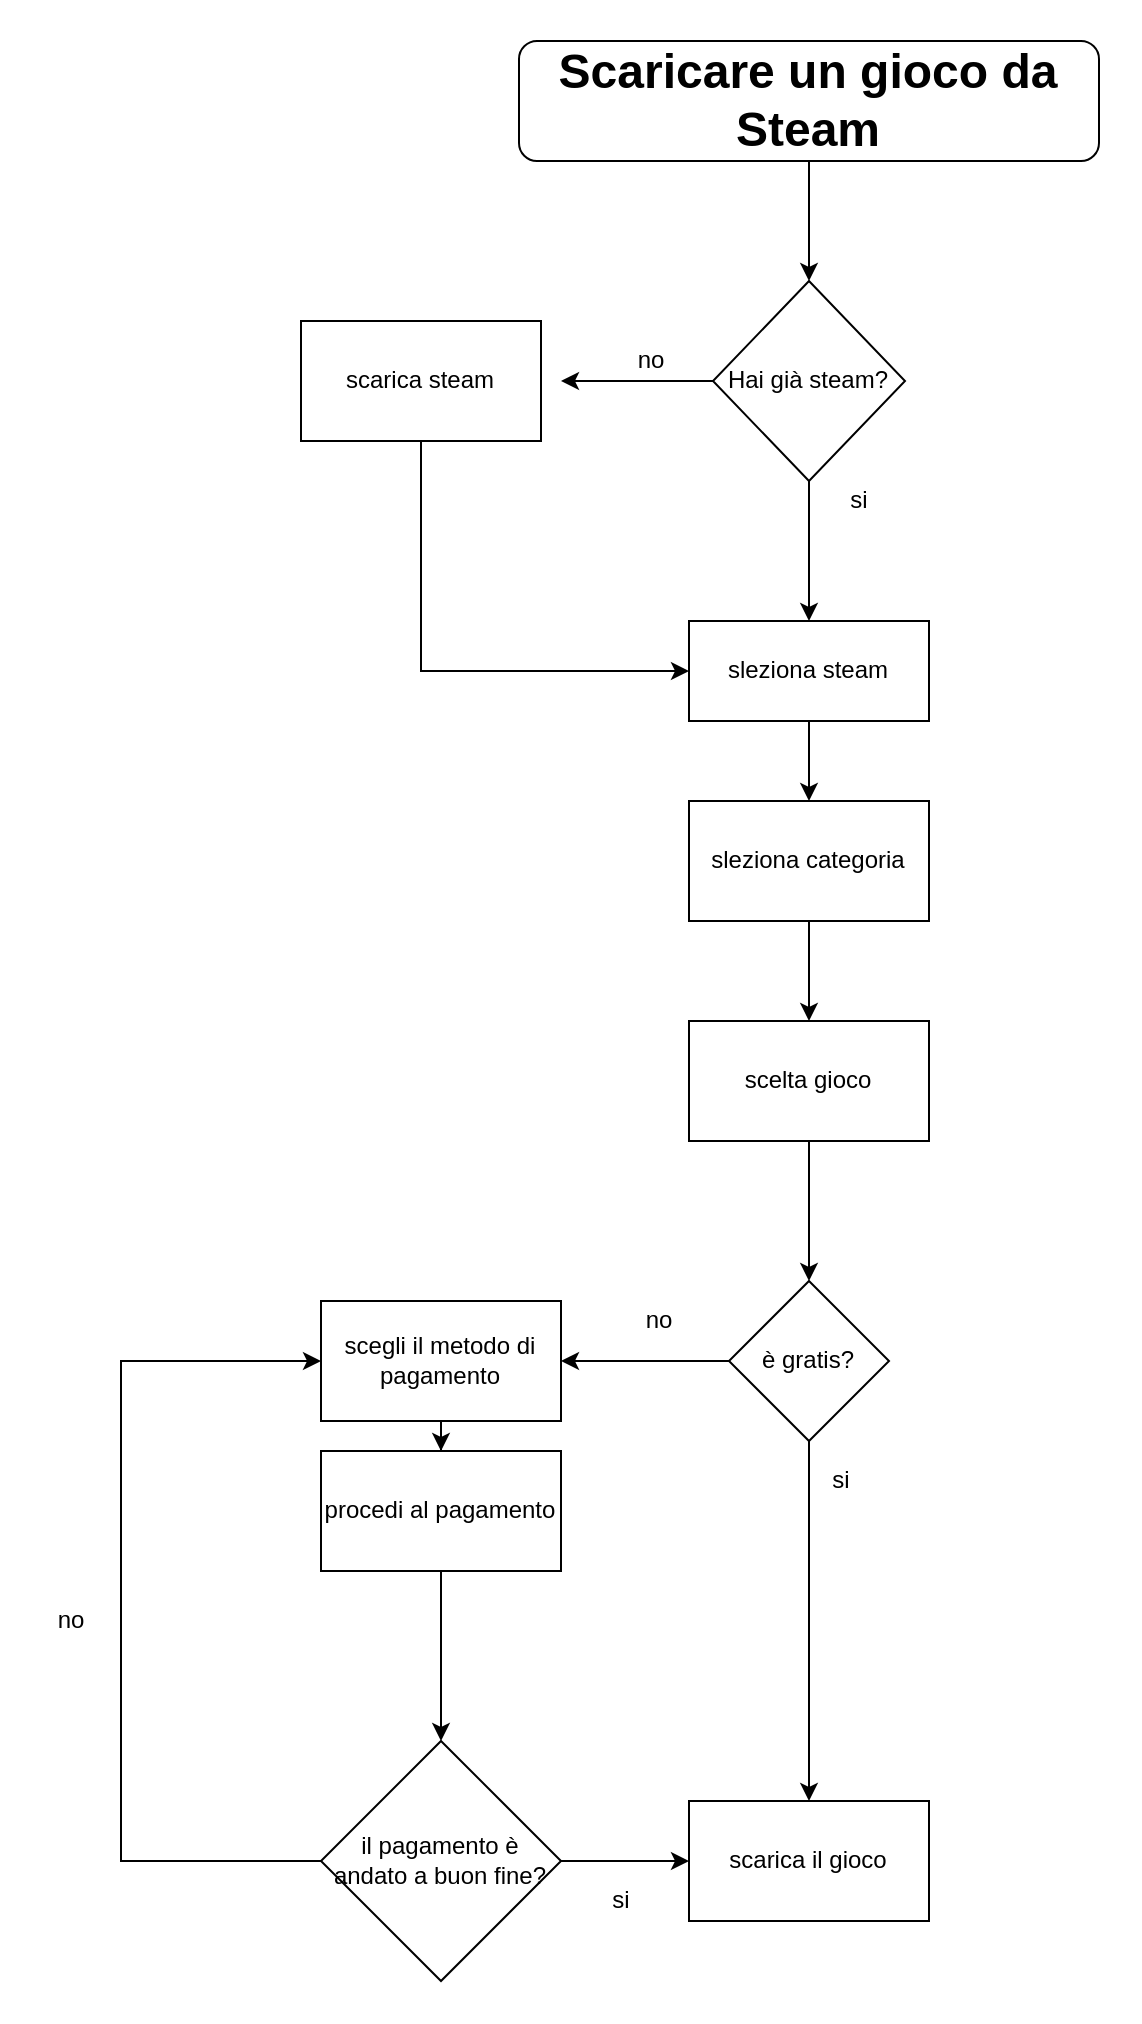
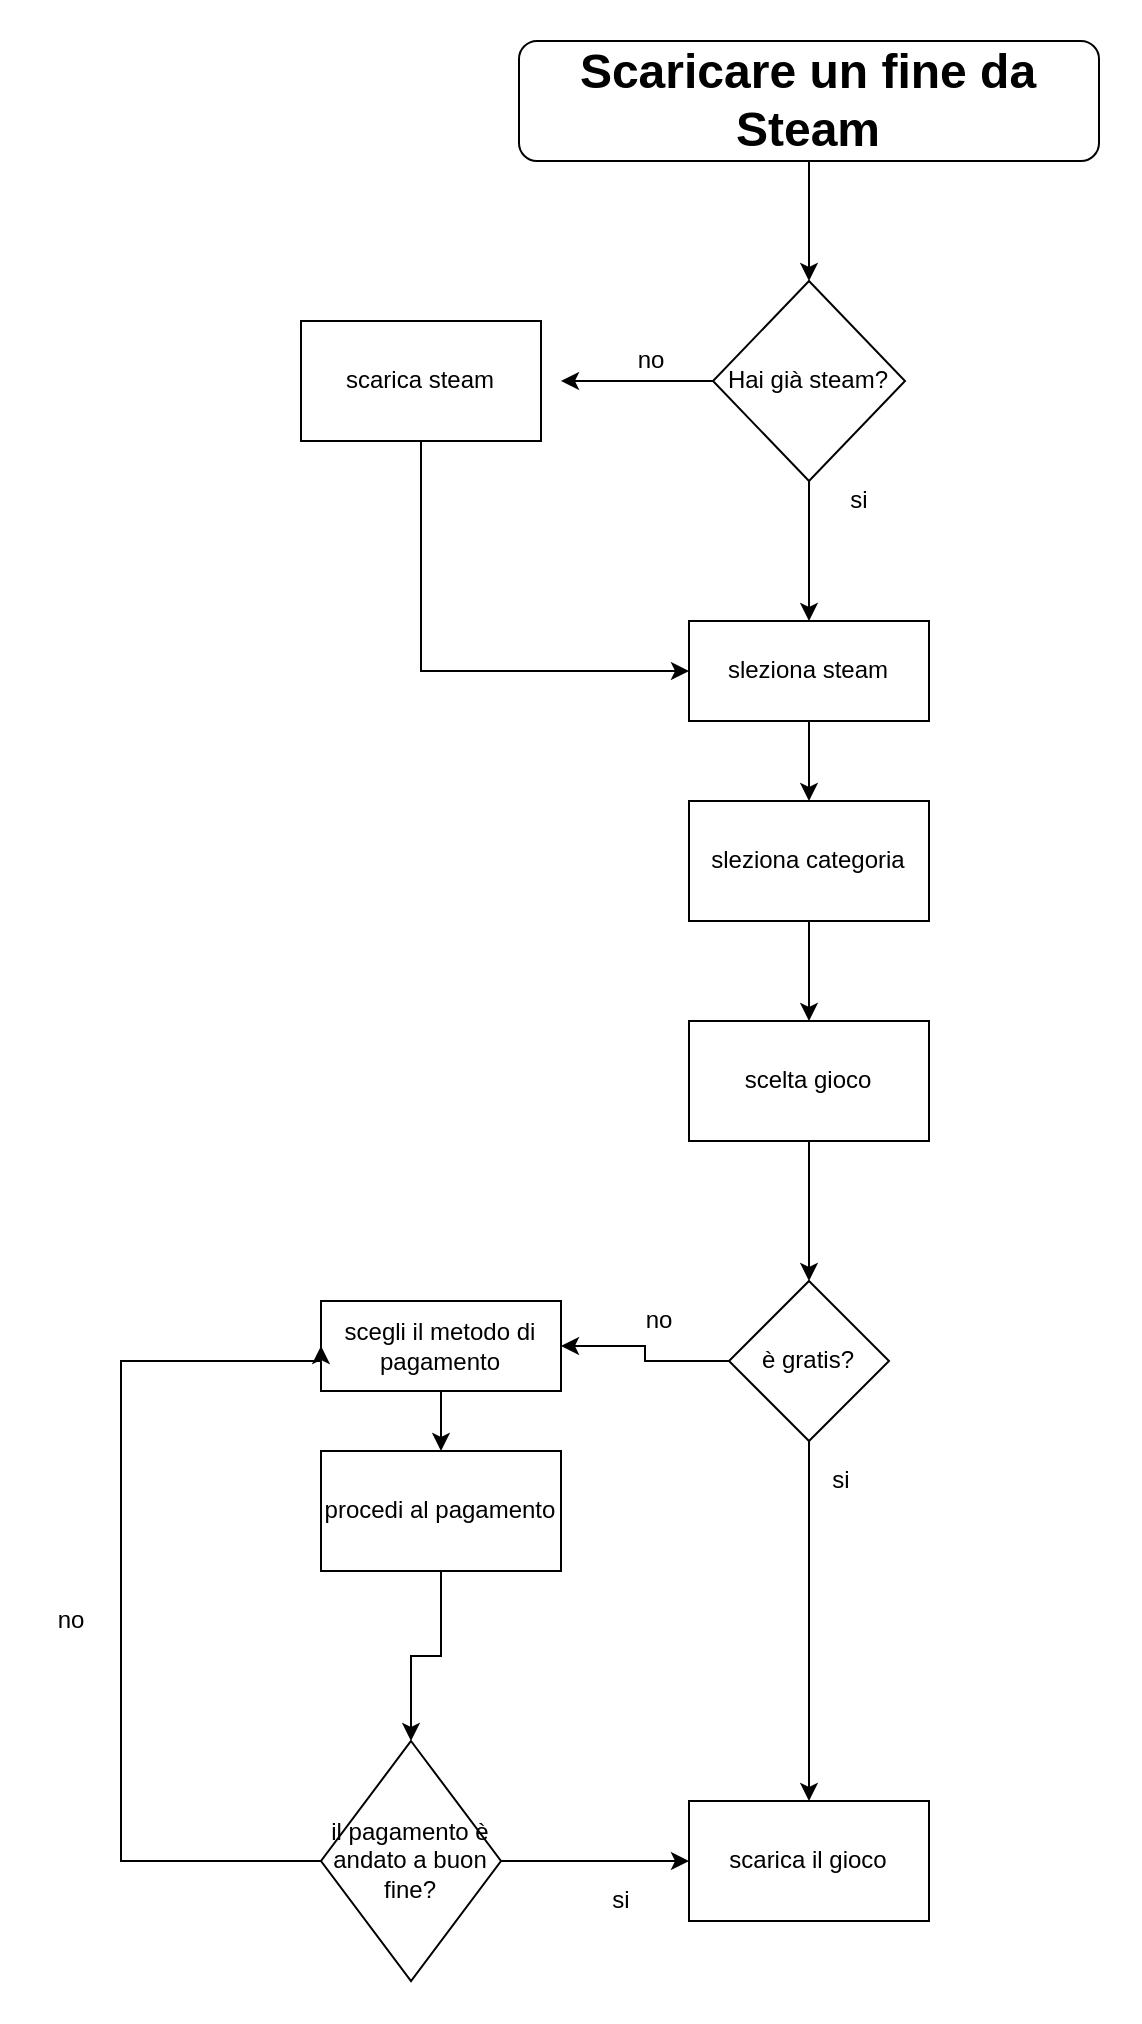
(809, 101) -> (809, 101)
(441, 1361) -> (441, 1346)
(441, 1861) -> (411, 1861)
